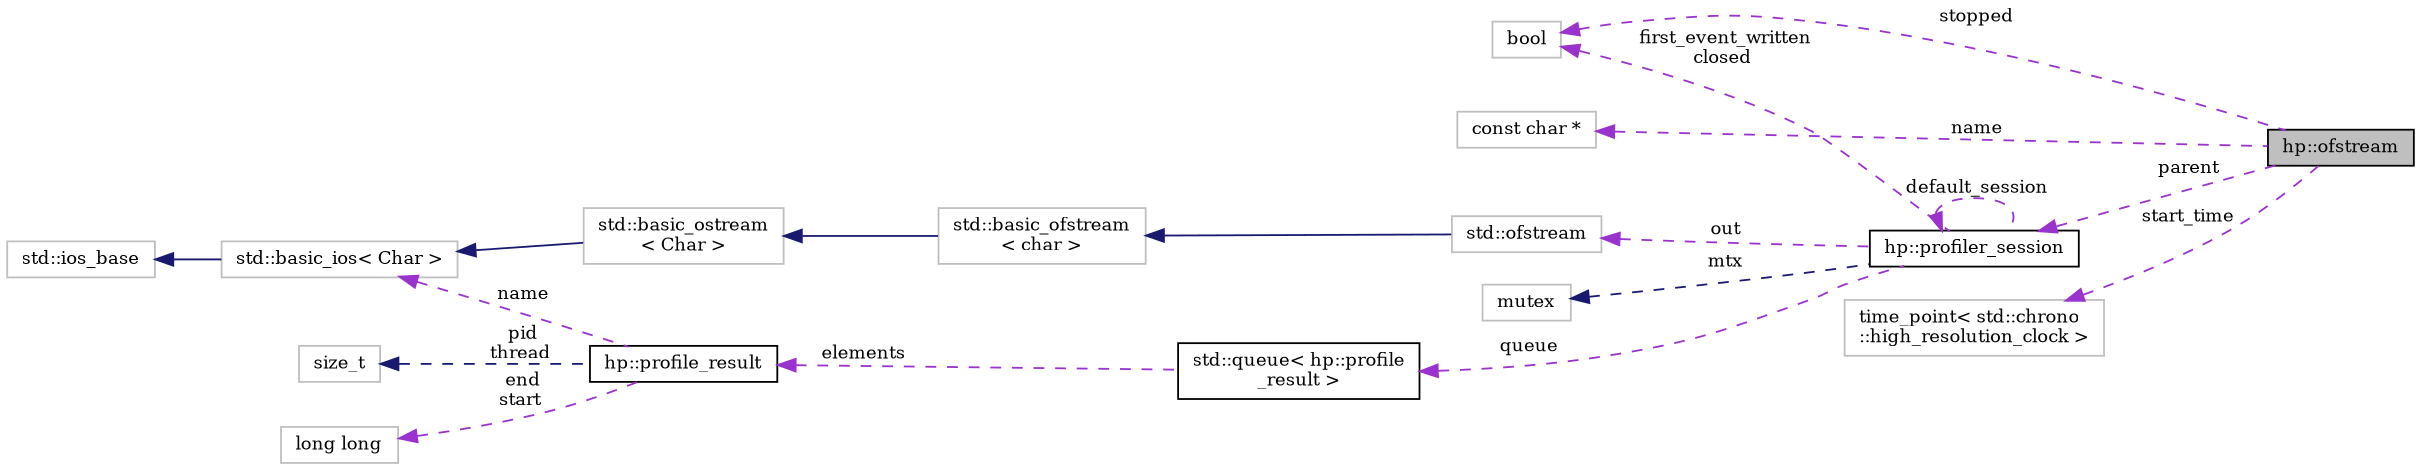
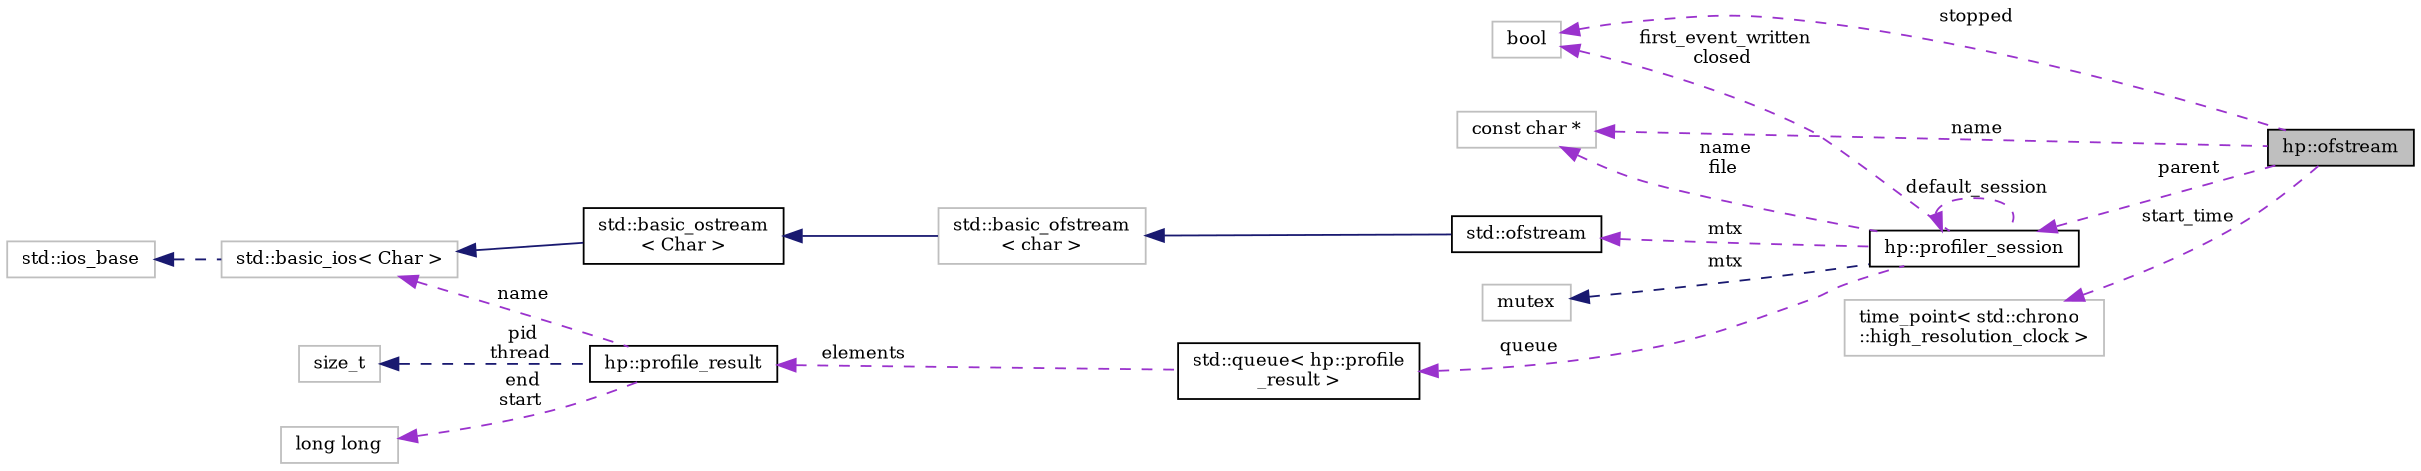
none -> (1725, 201)
(1723, 230) -> (1723, 230)
(1527, 234) -> (1527, 234)
(684, 236) -> (684, 236)
(197, 259) -> (197, 259)
